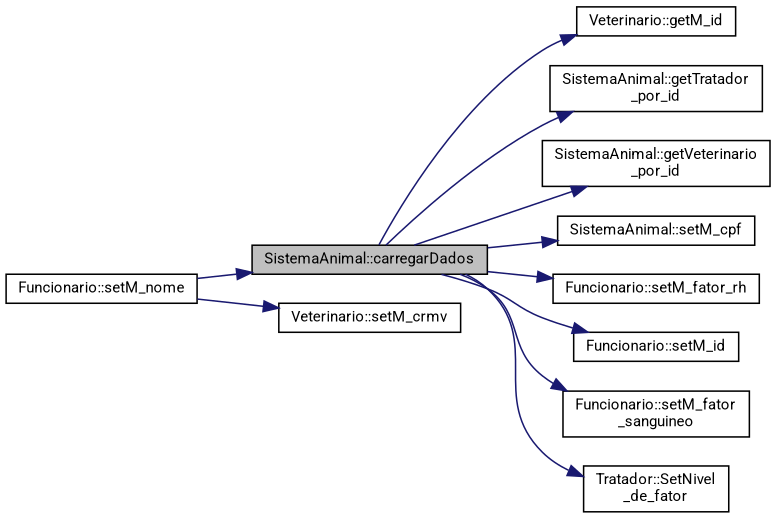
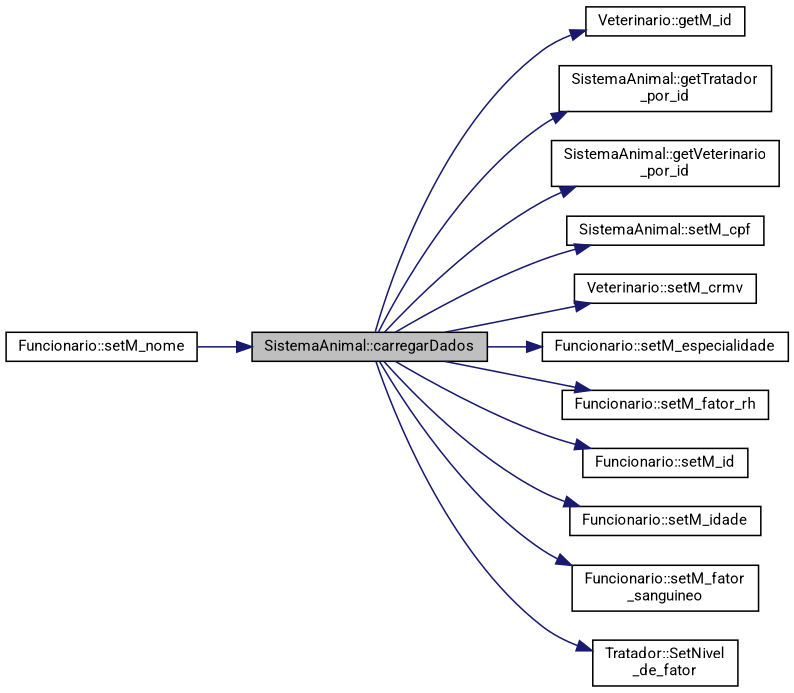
(230, 303) -> (510, 319)
none -> (665, 347)
none -> (665, 521)
